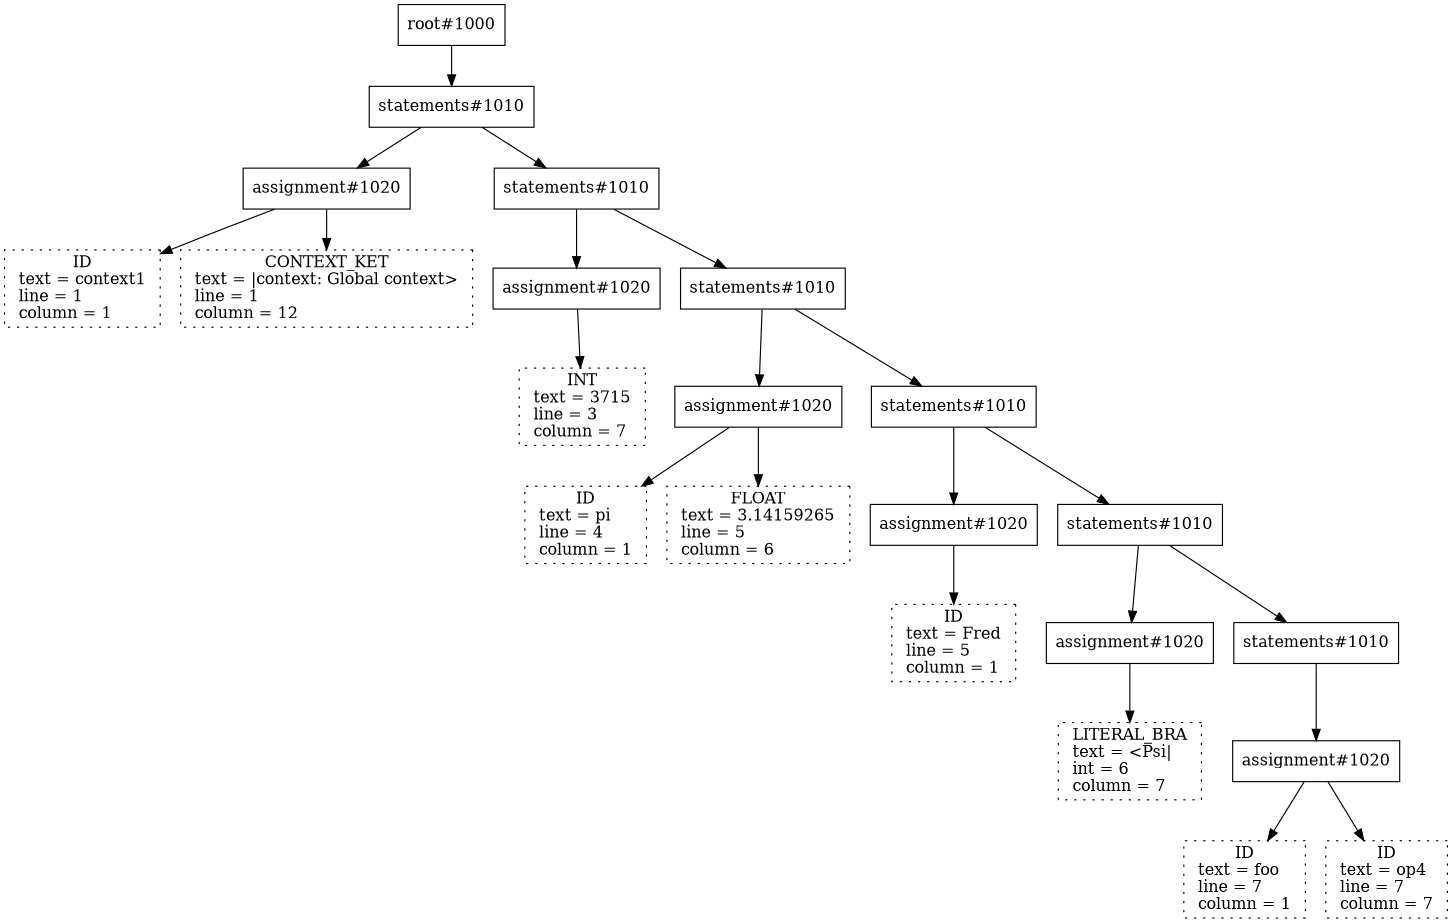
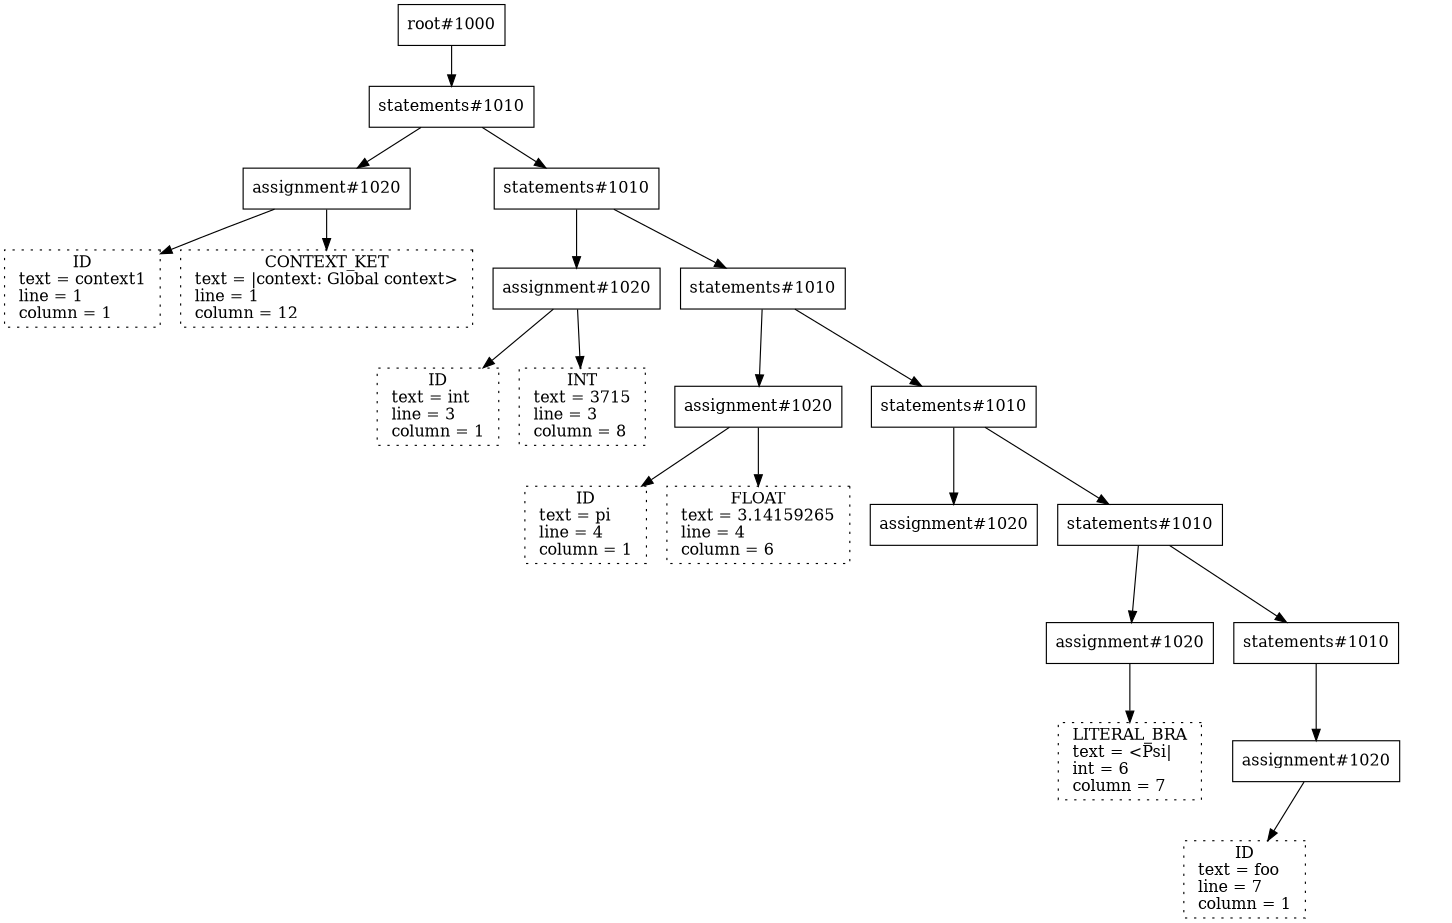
none -> (438, 407)
(582, 407) -> (582, 407)
(758, 525) -> (758, 525)
(954, 643) -> none
(1387, 879) -> none
